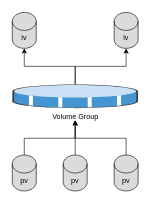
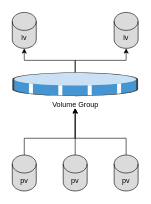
(75, 96) -> (75, 84)
